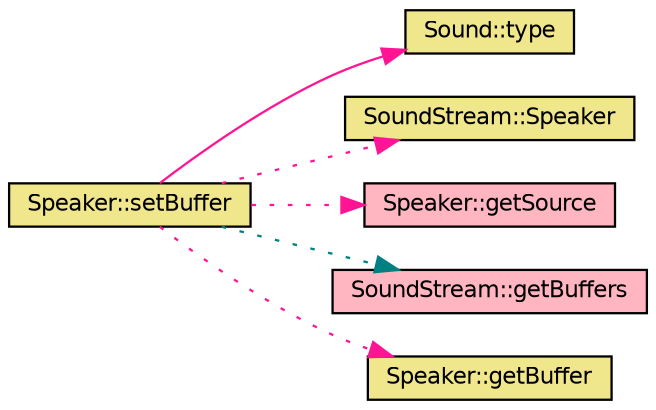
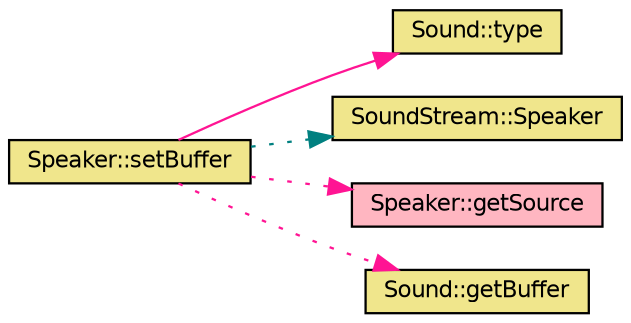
(299, 164) -> (280, 143)
(490, 292) -> none
(490, 378) -> (477, 292)
